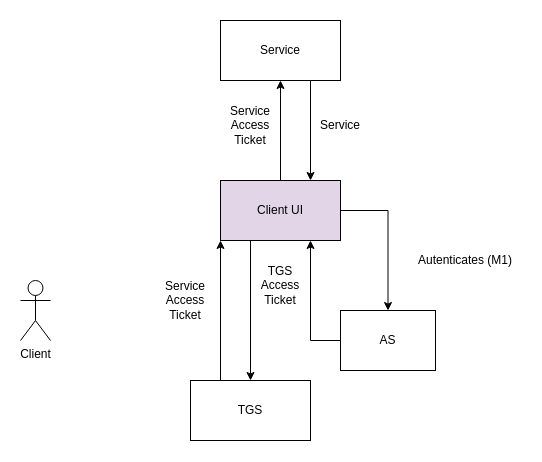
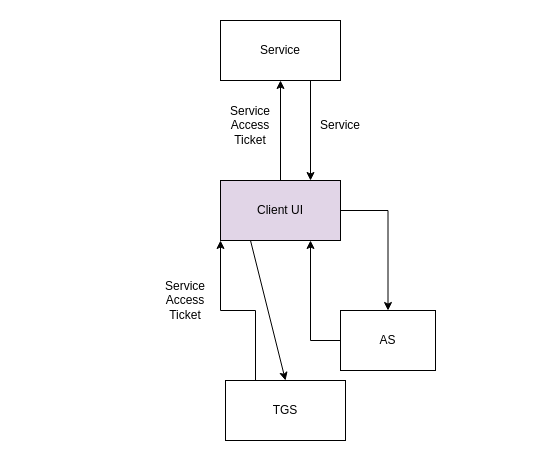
(466, 261) -> none
(281, 286) -> none
(36, 311) -> none
(251, 411) -> (286, 411)
